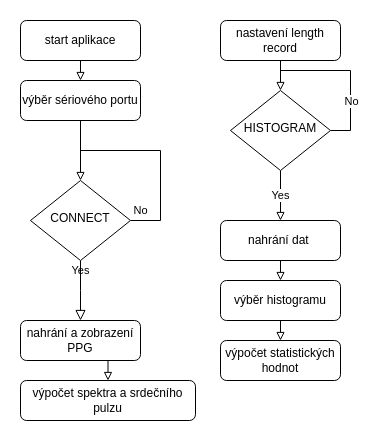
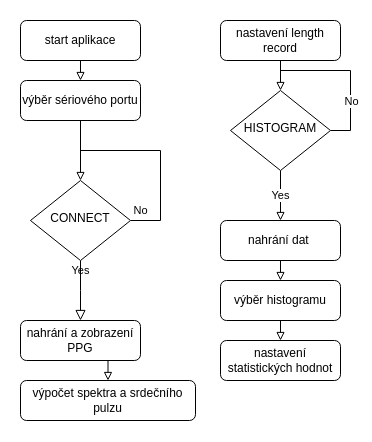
(281, 361) -> (281, 361)
